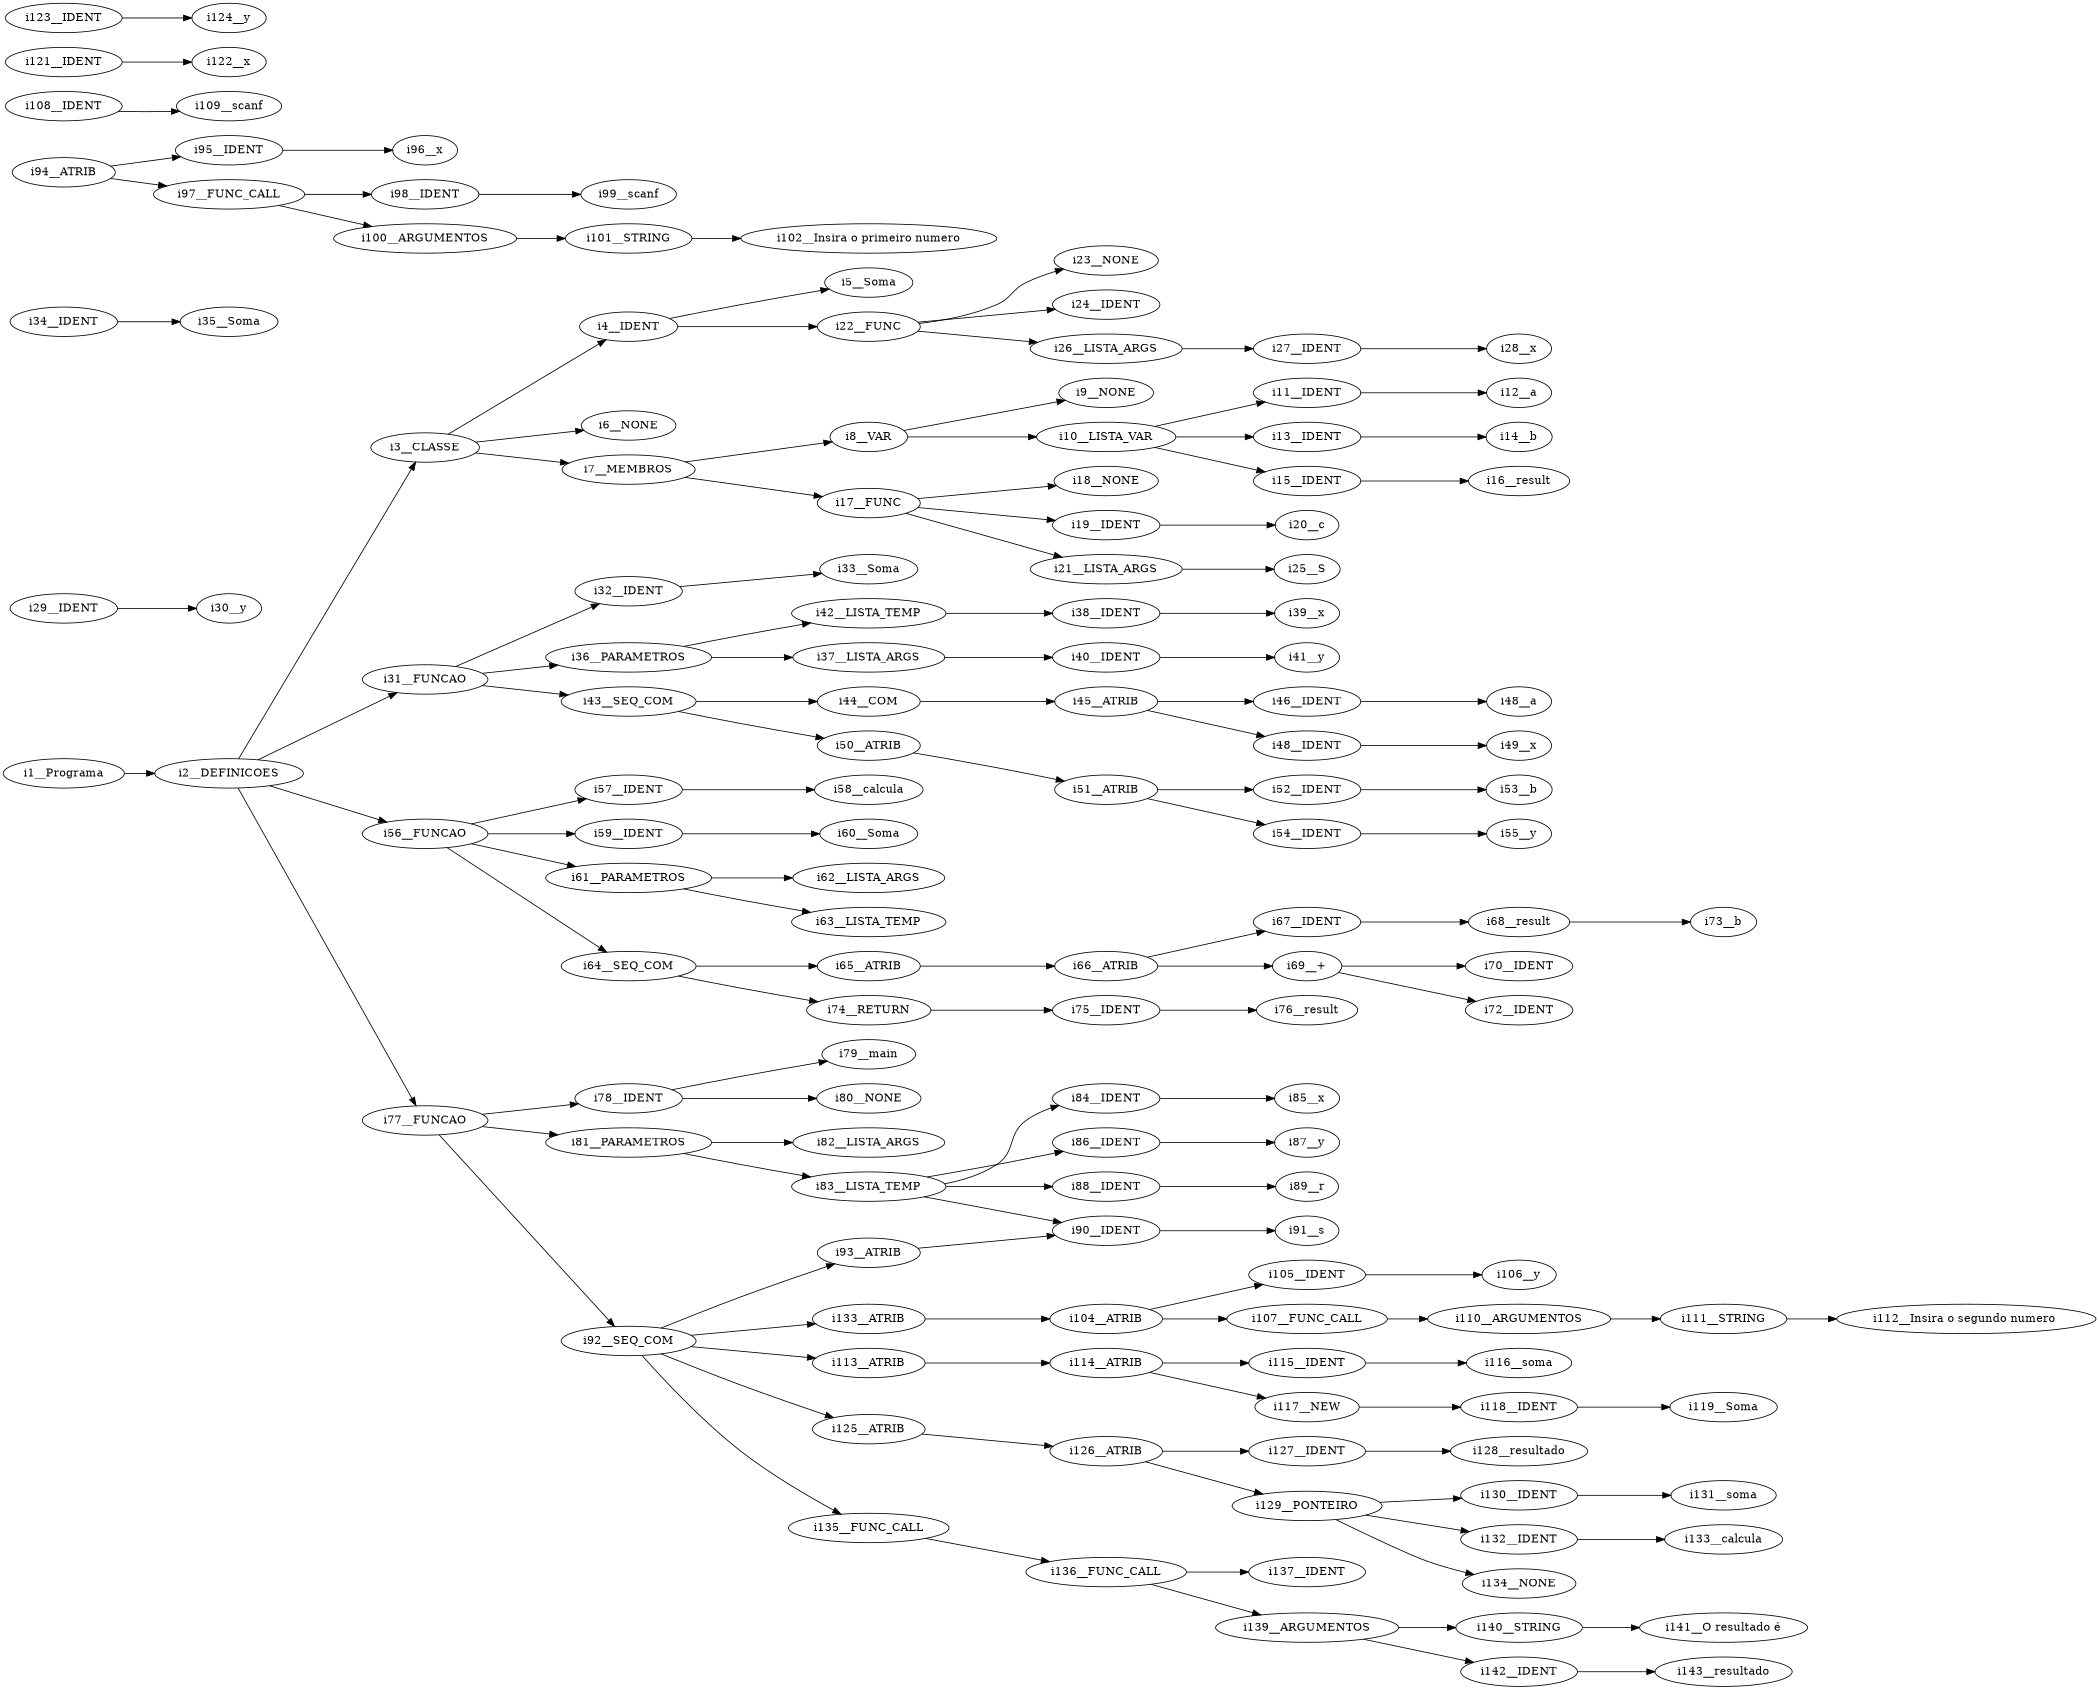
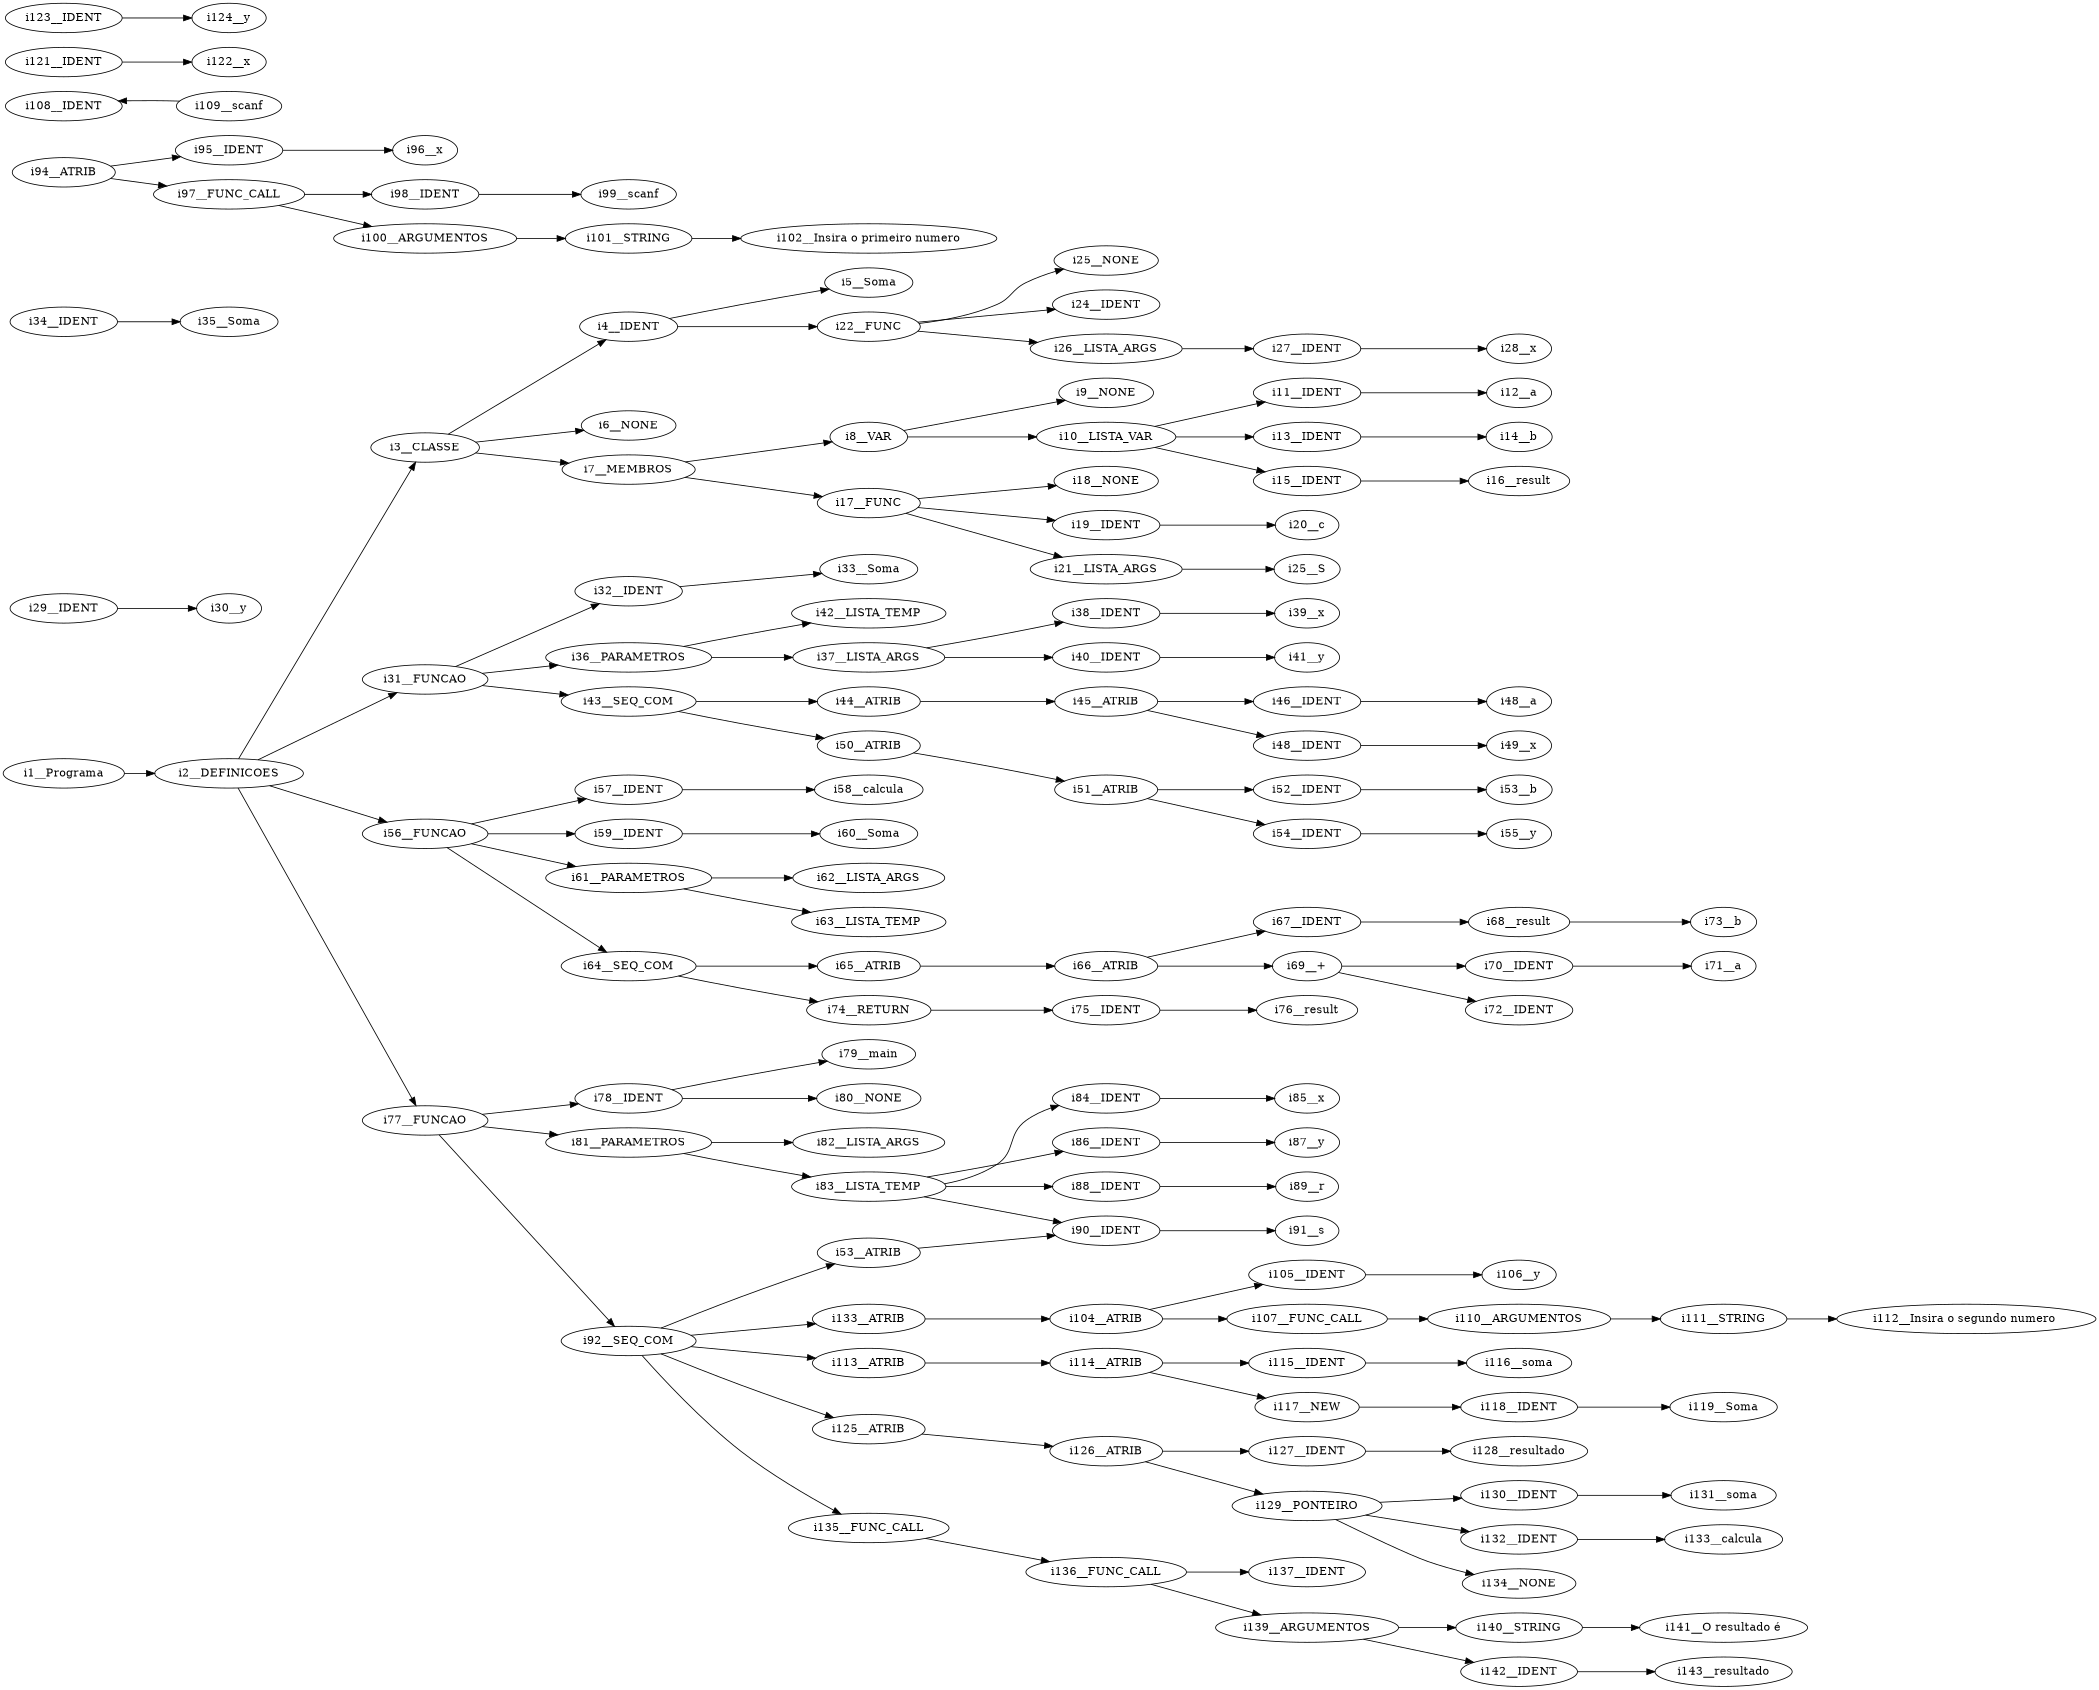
(145, 112) -> (153, 101)
(1106, 261) -> (1106, 261)
(995, 613) -> (991, 636)
(869, 702) -> (869, 702)
none -> (1724, 966)
(869, 1253) -> (869, 1253)
